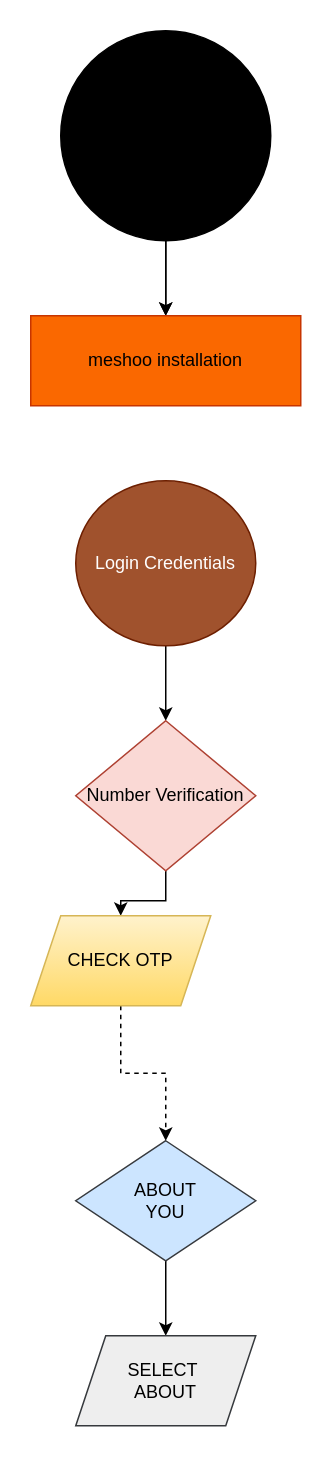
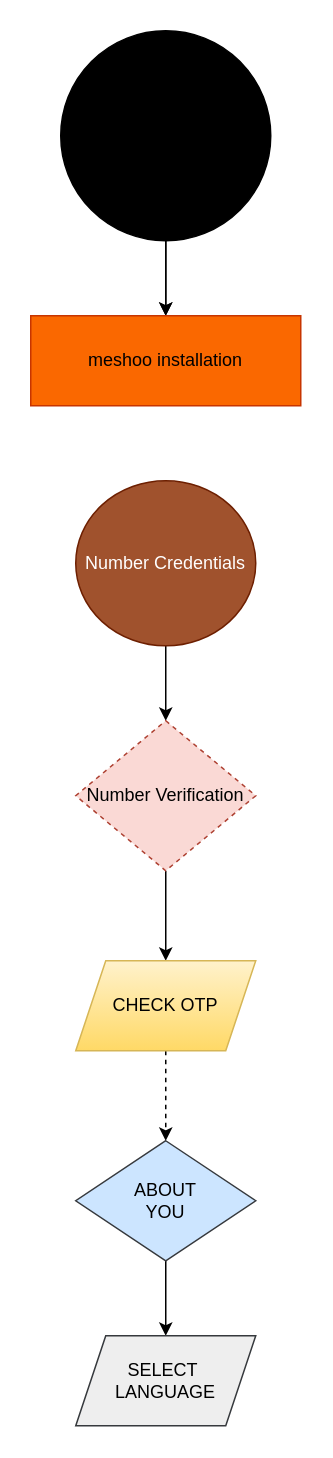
(166, 563) -> (166, 563)
(166, 796) -> (166, 796)
(121, 961) -> (166, 1006)
(166, 1381) -> (166, 1381)
